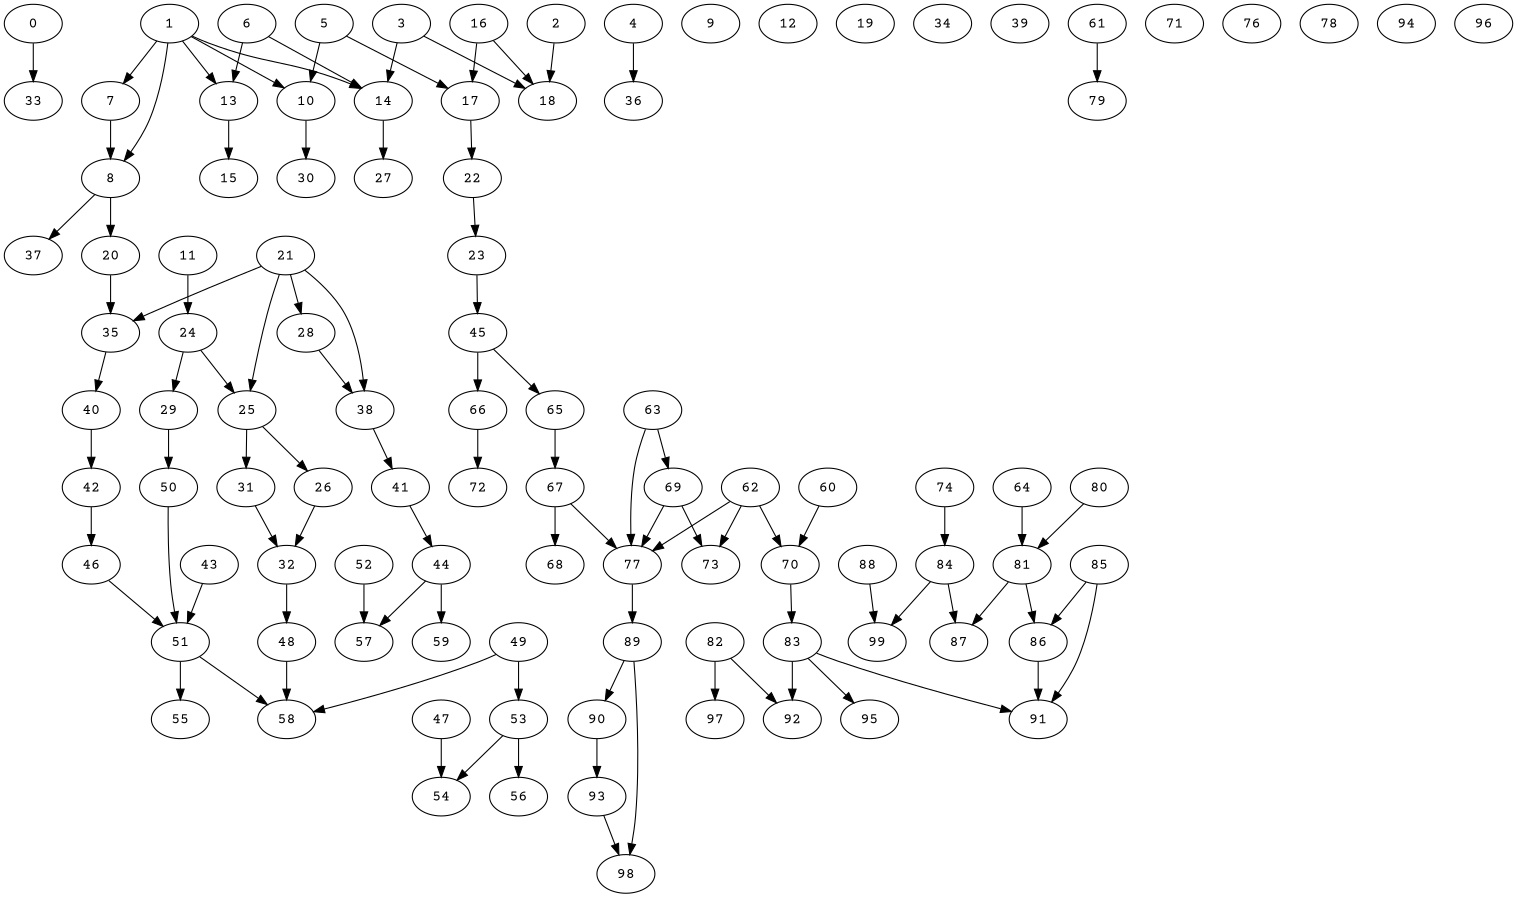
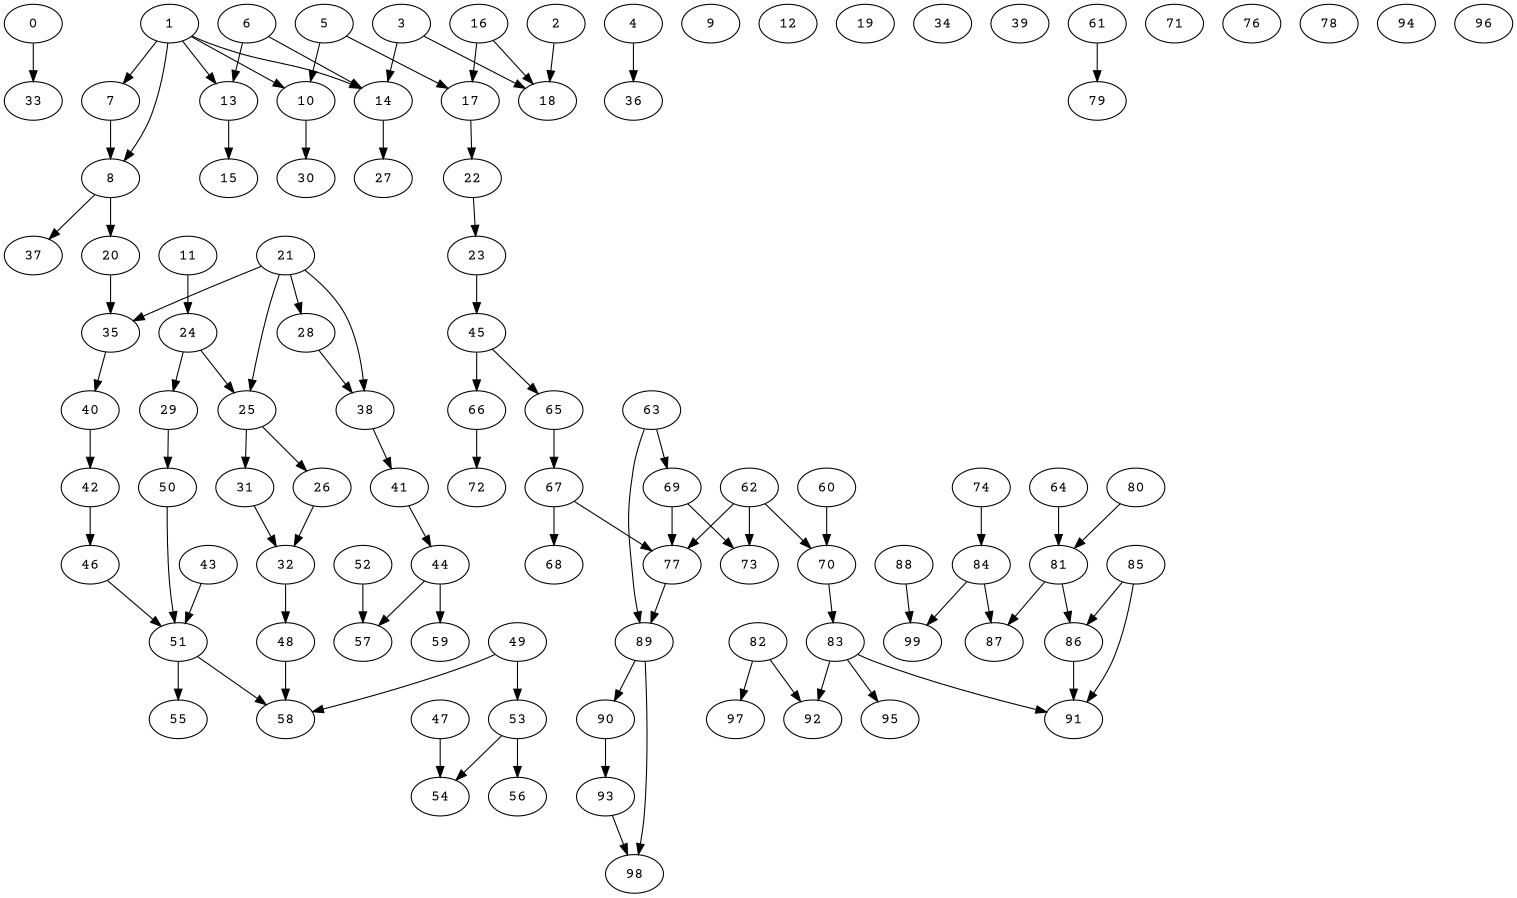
(633, 481) -> (629, 520)
